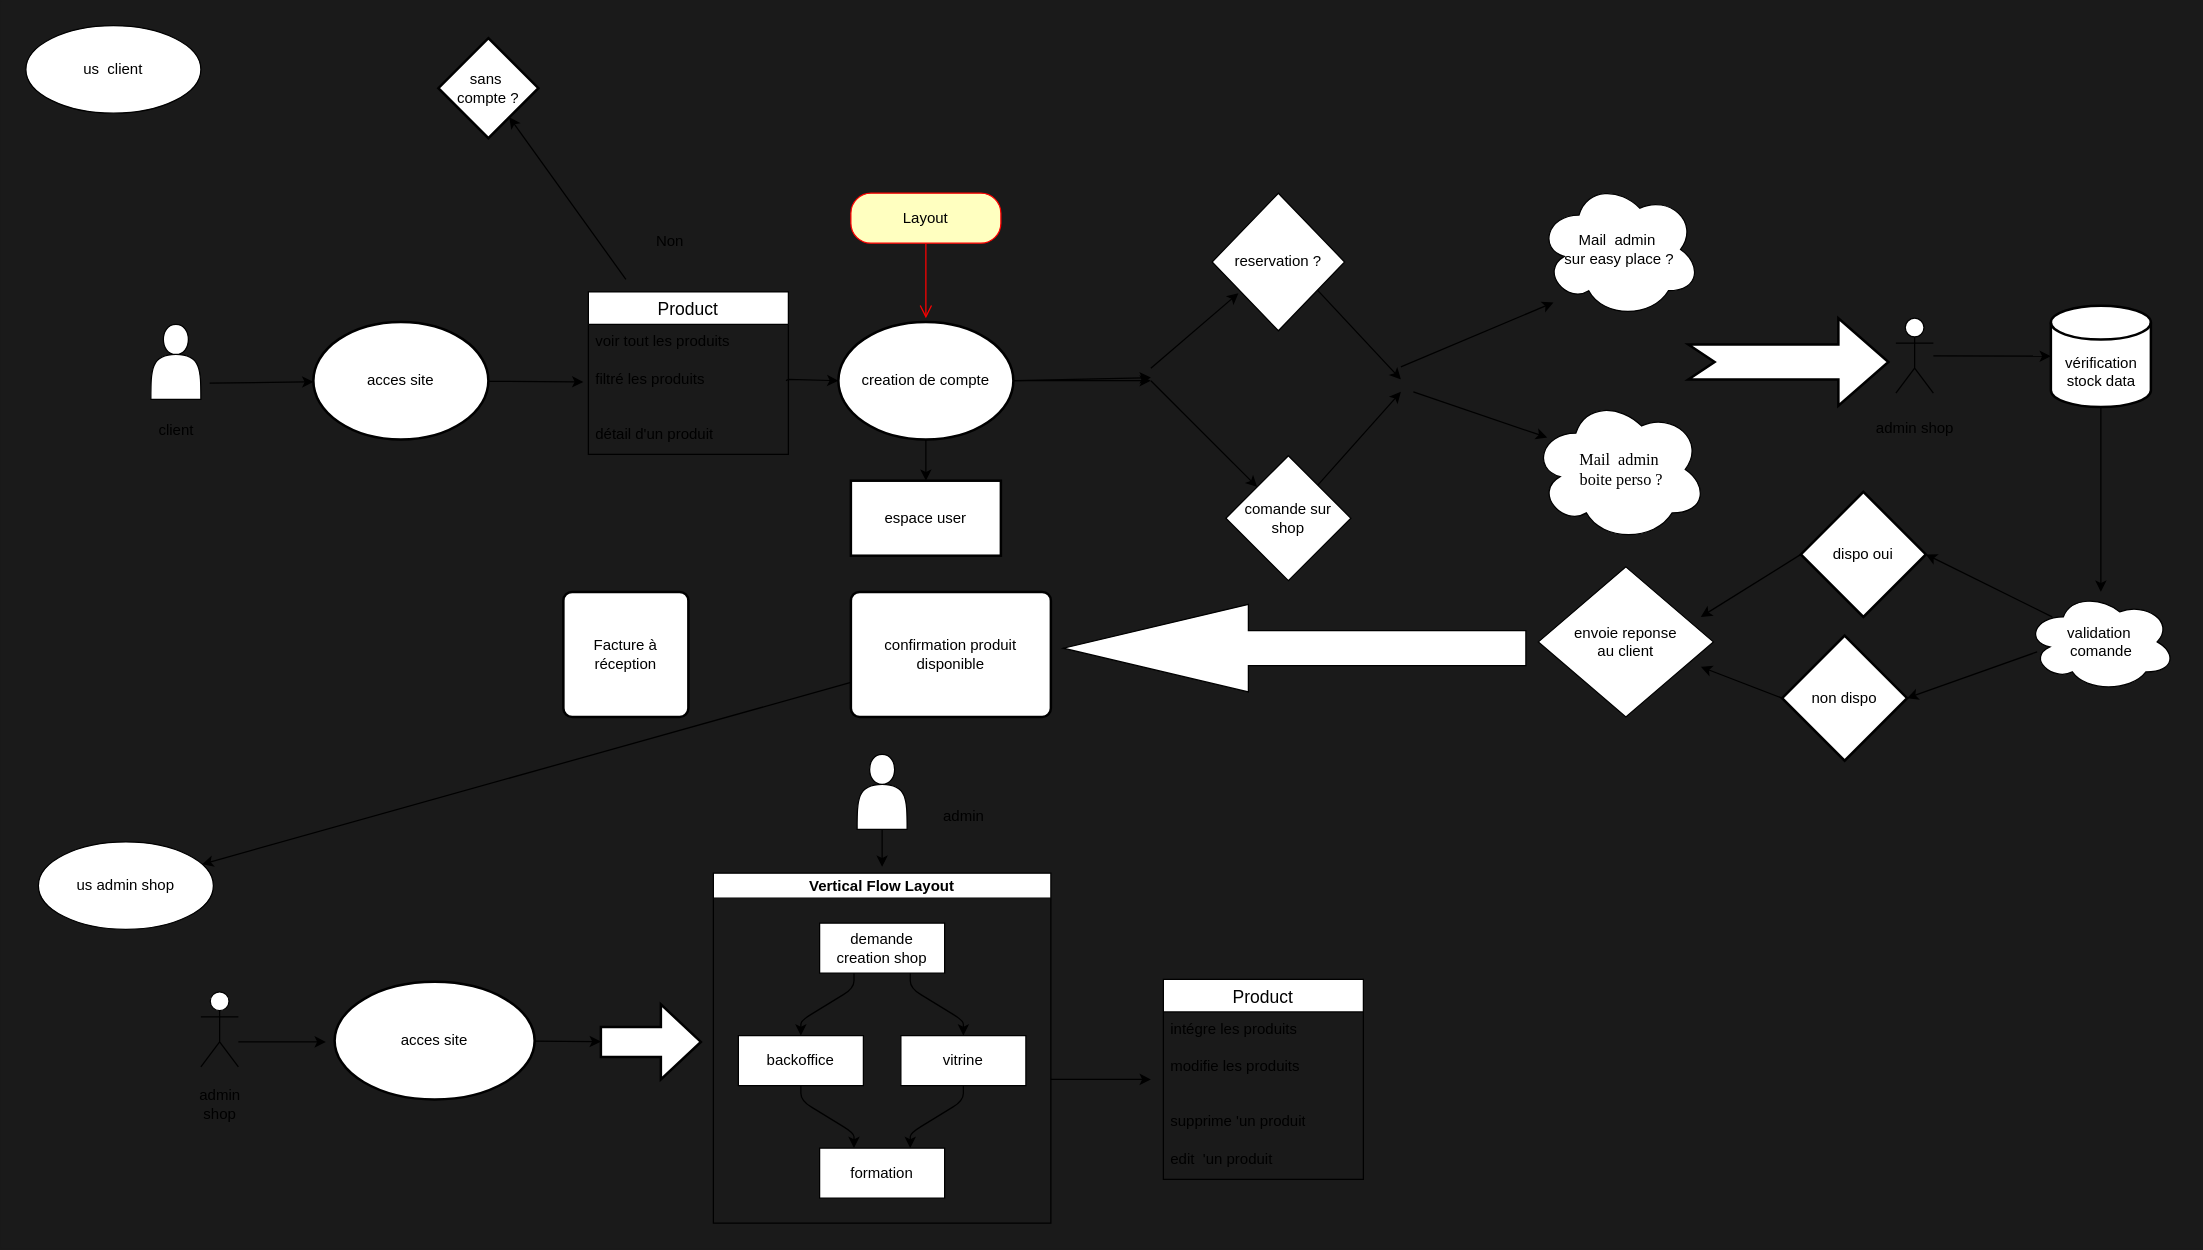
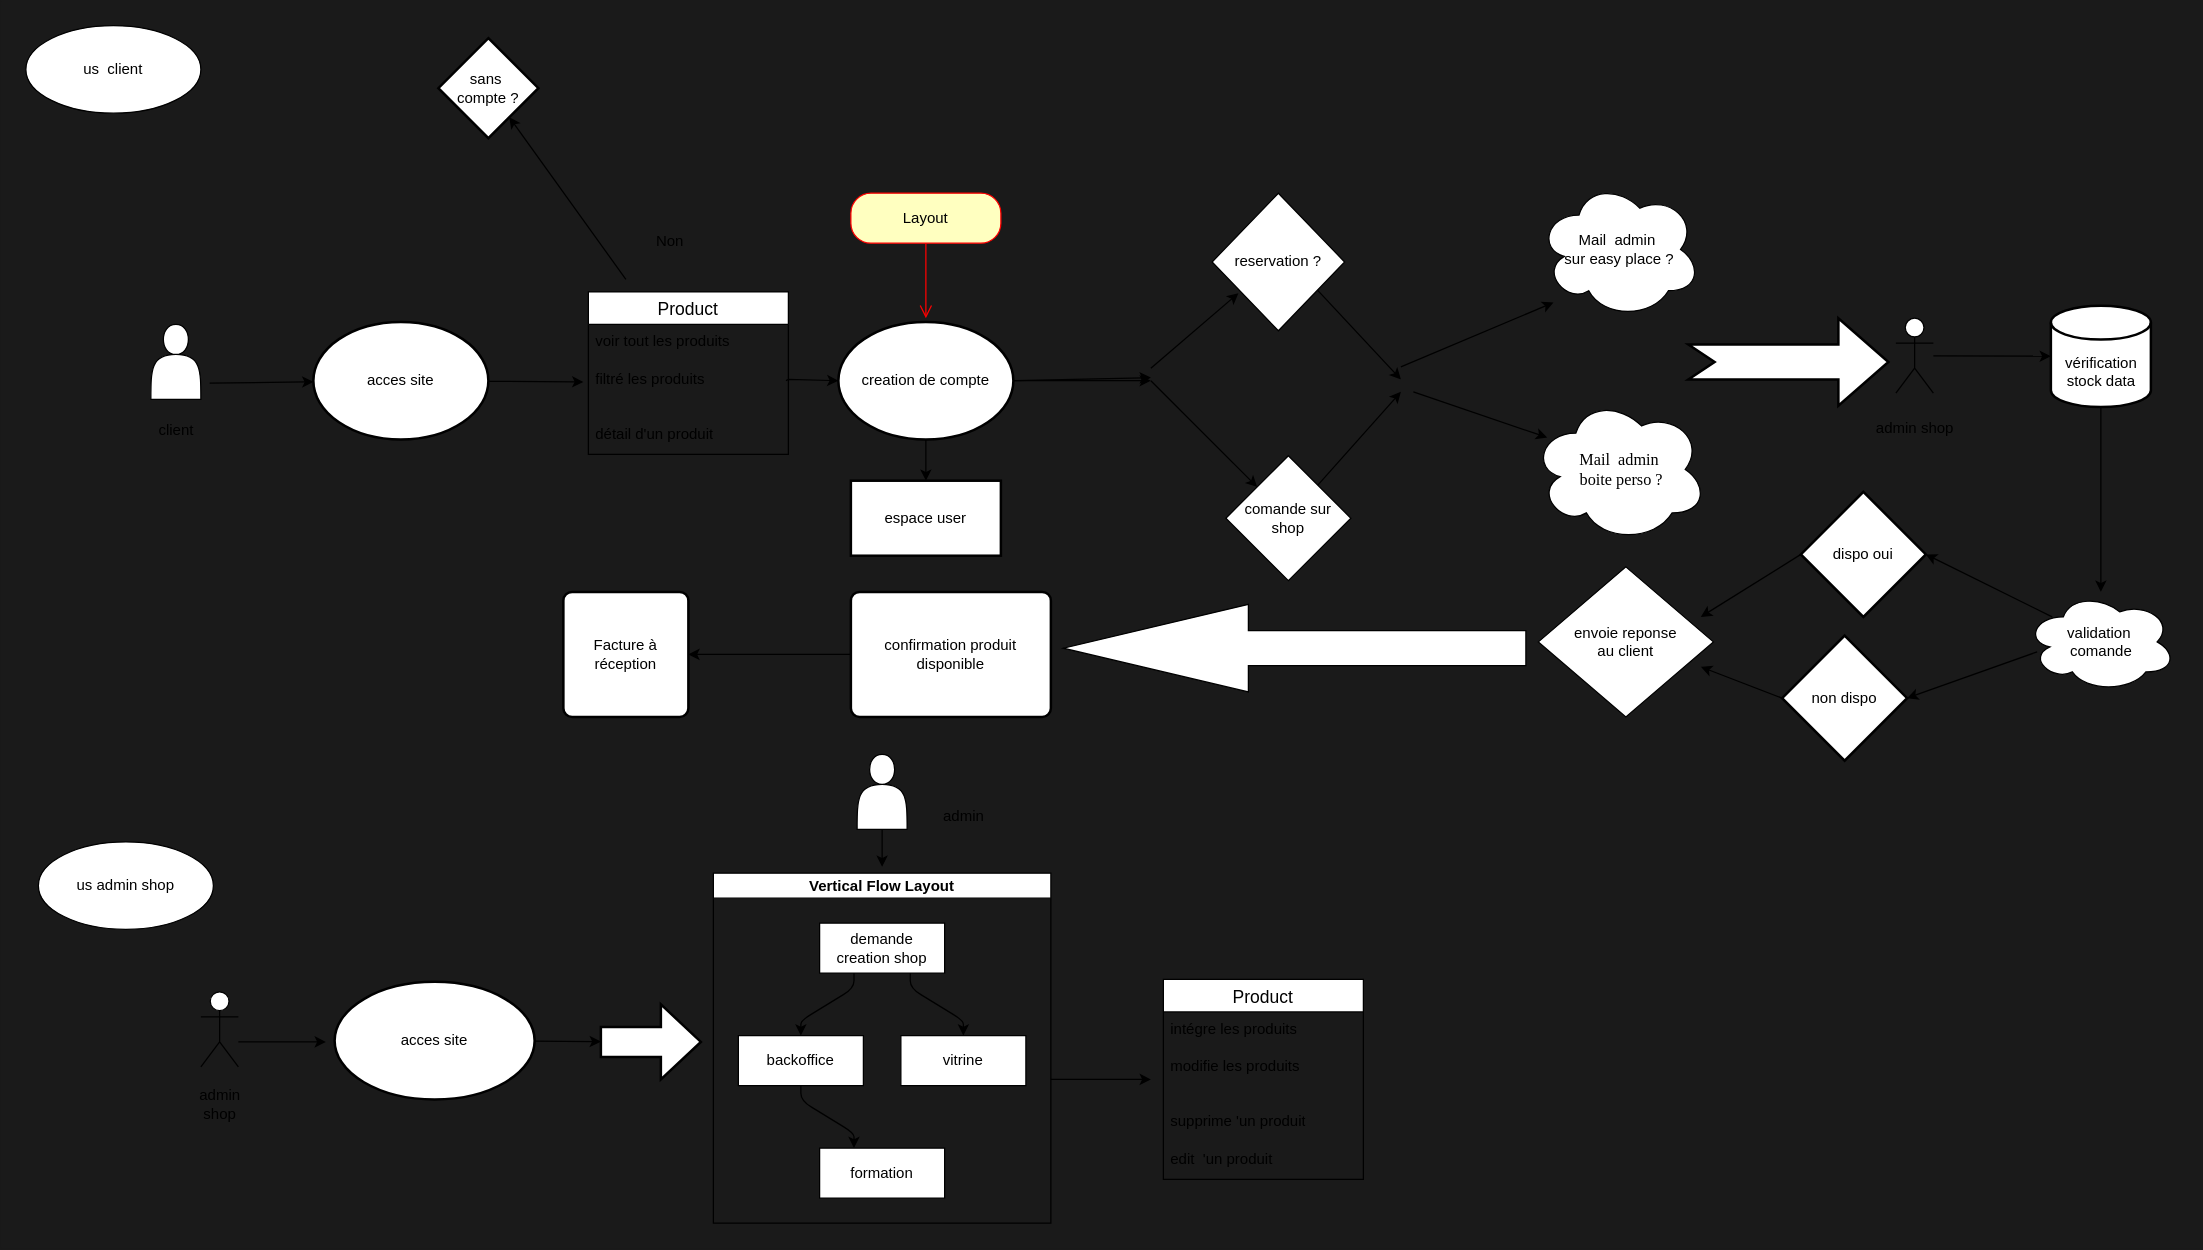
(530, 772) -> (773, 654)
(939, 1116) -> none
